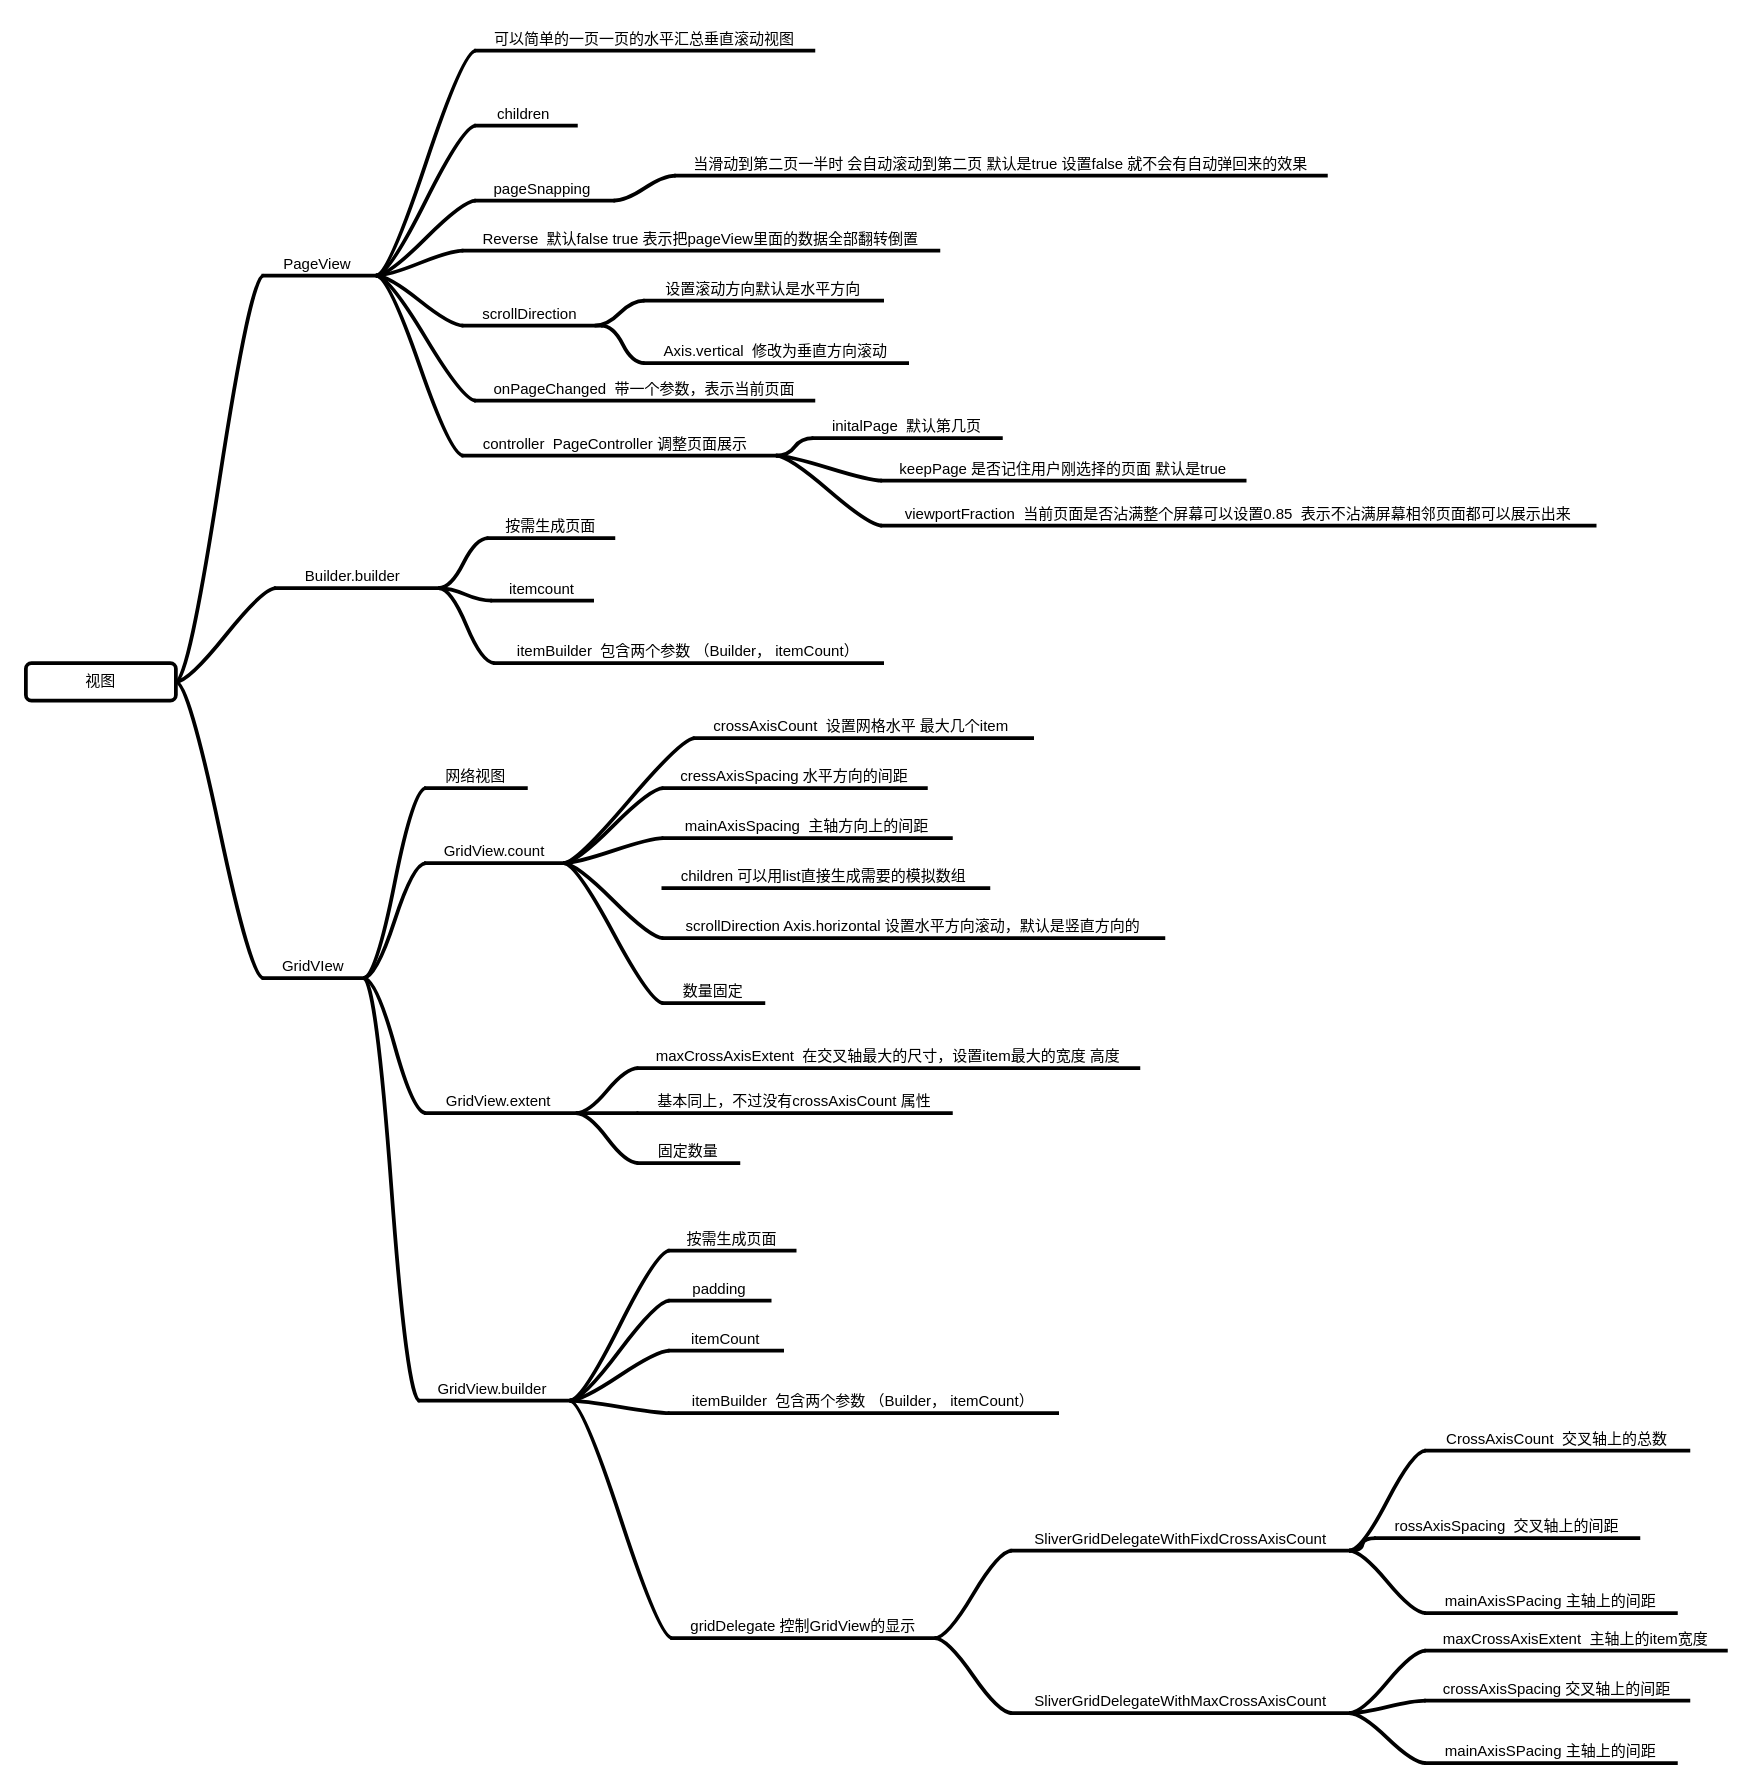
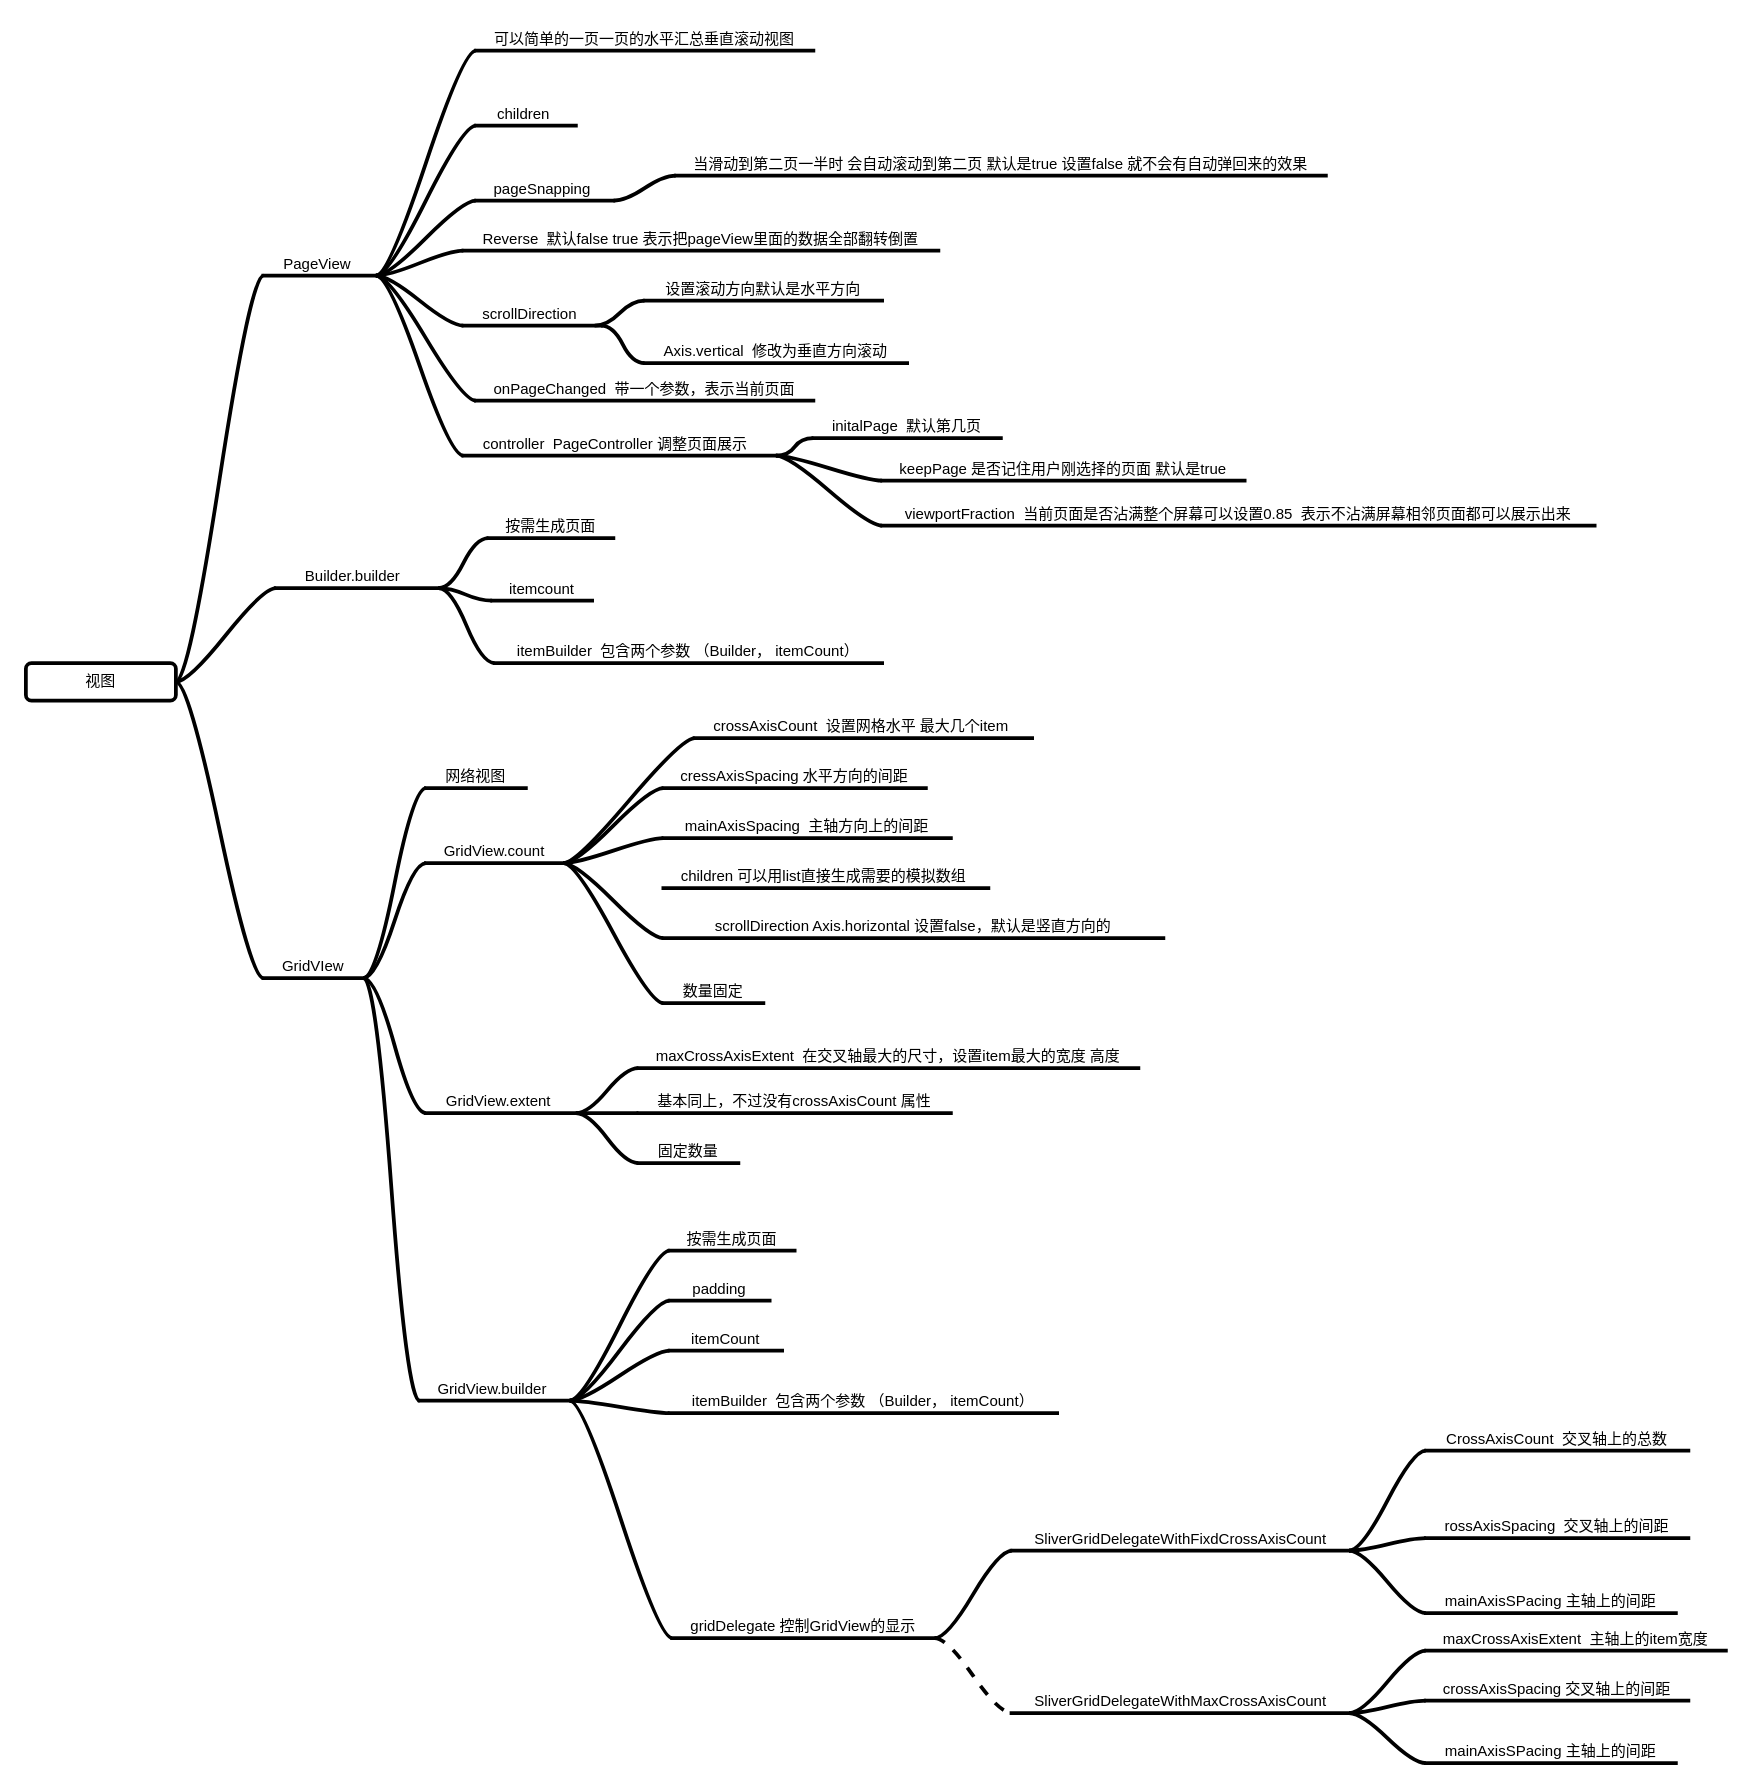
(913, 925) -> (913, 925)
(1507, 1526) -> (1557, 1526)
(981, 1687) -> (981, 1687)
